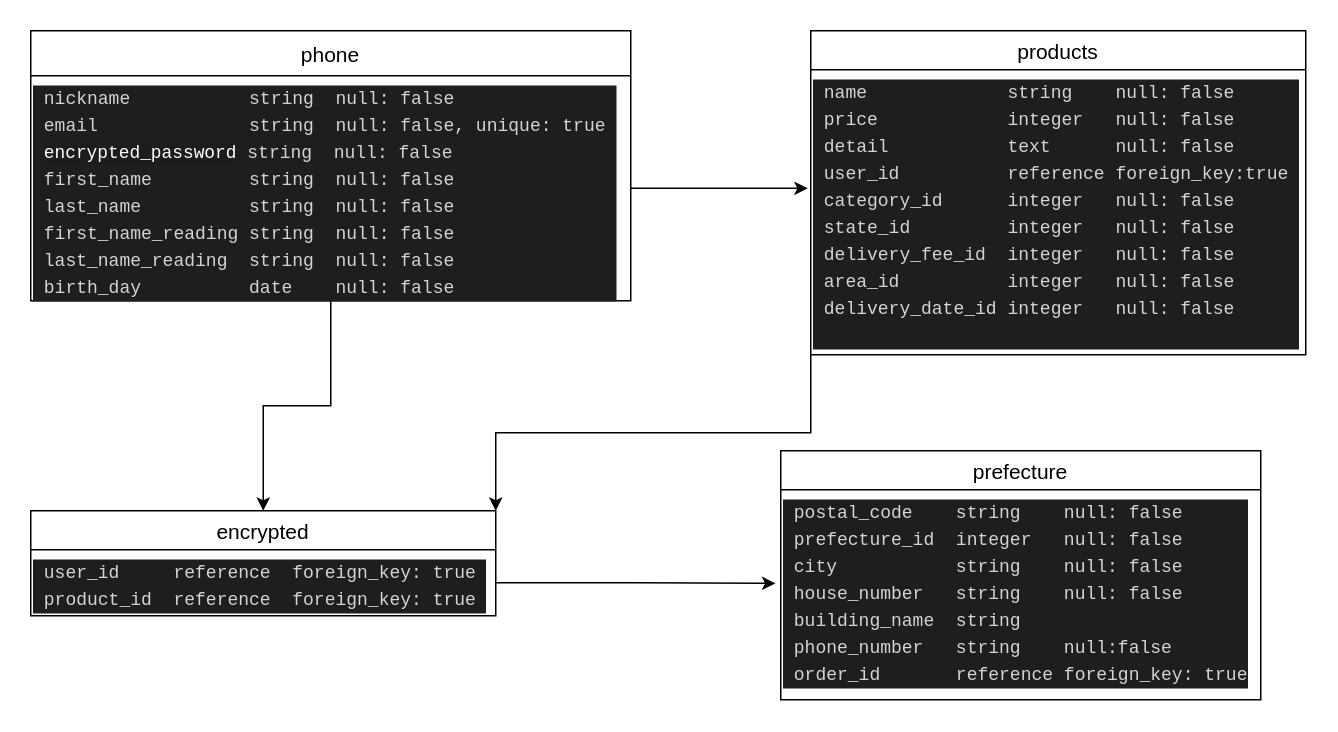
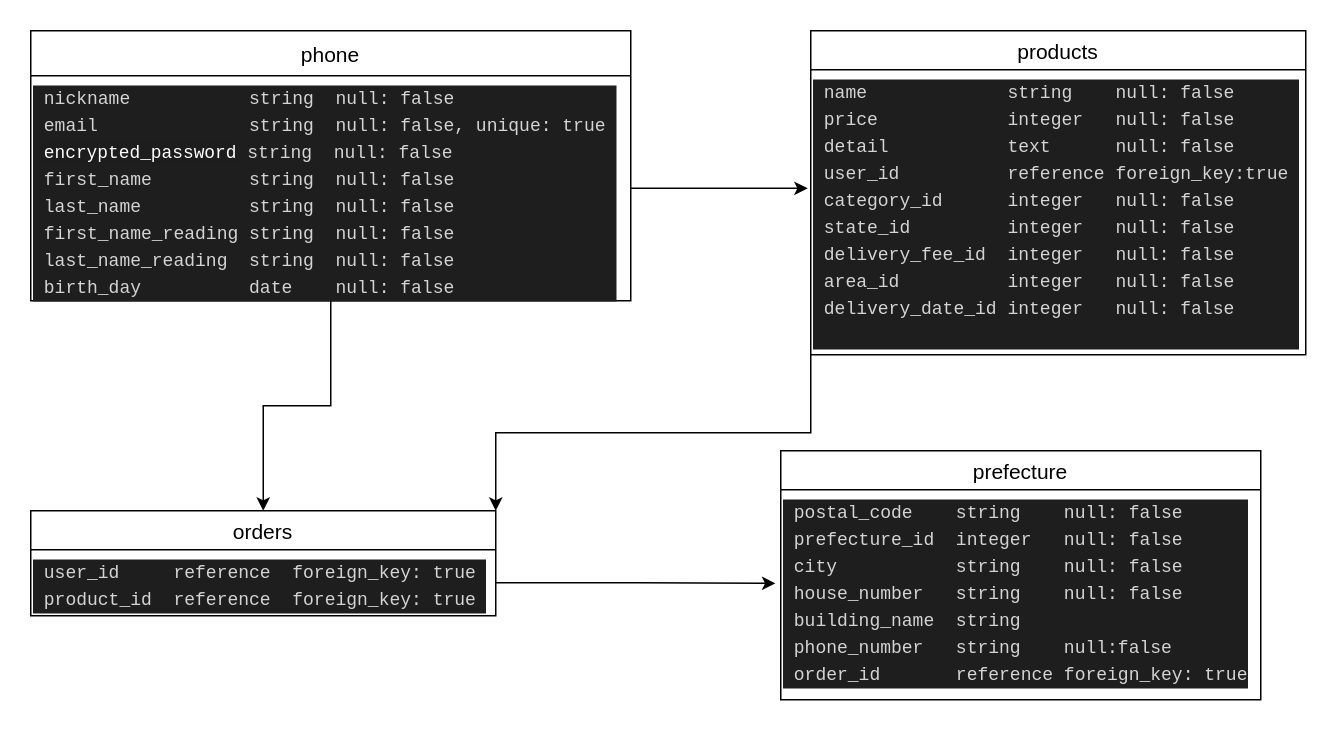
(263, 532) -> (263, 532)
